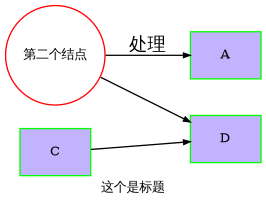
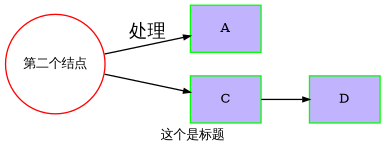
(142, 98) -> (144, 83)
